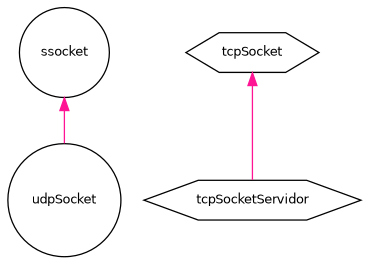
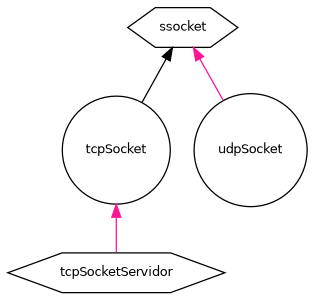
(64, 53) -> (183, 28)
(252, 53) -> (116, 150)
none -> (154, 81)
